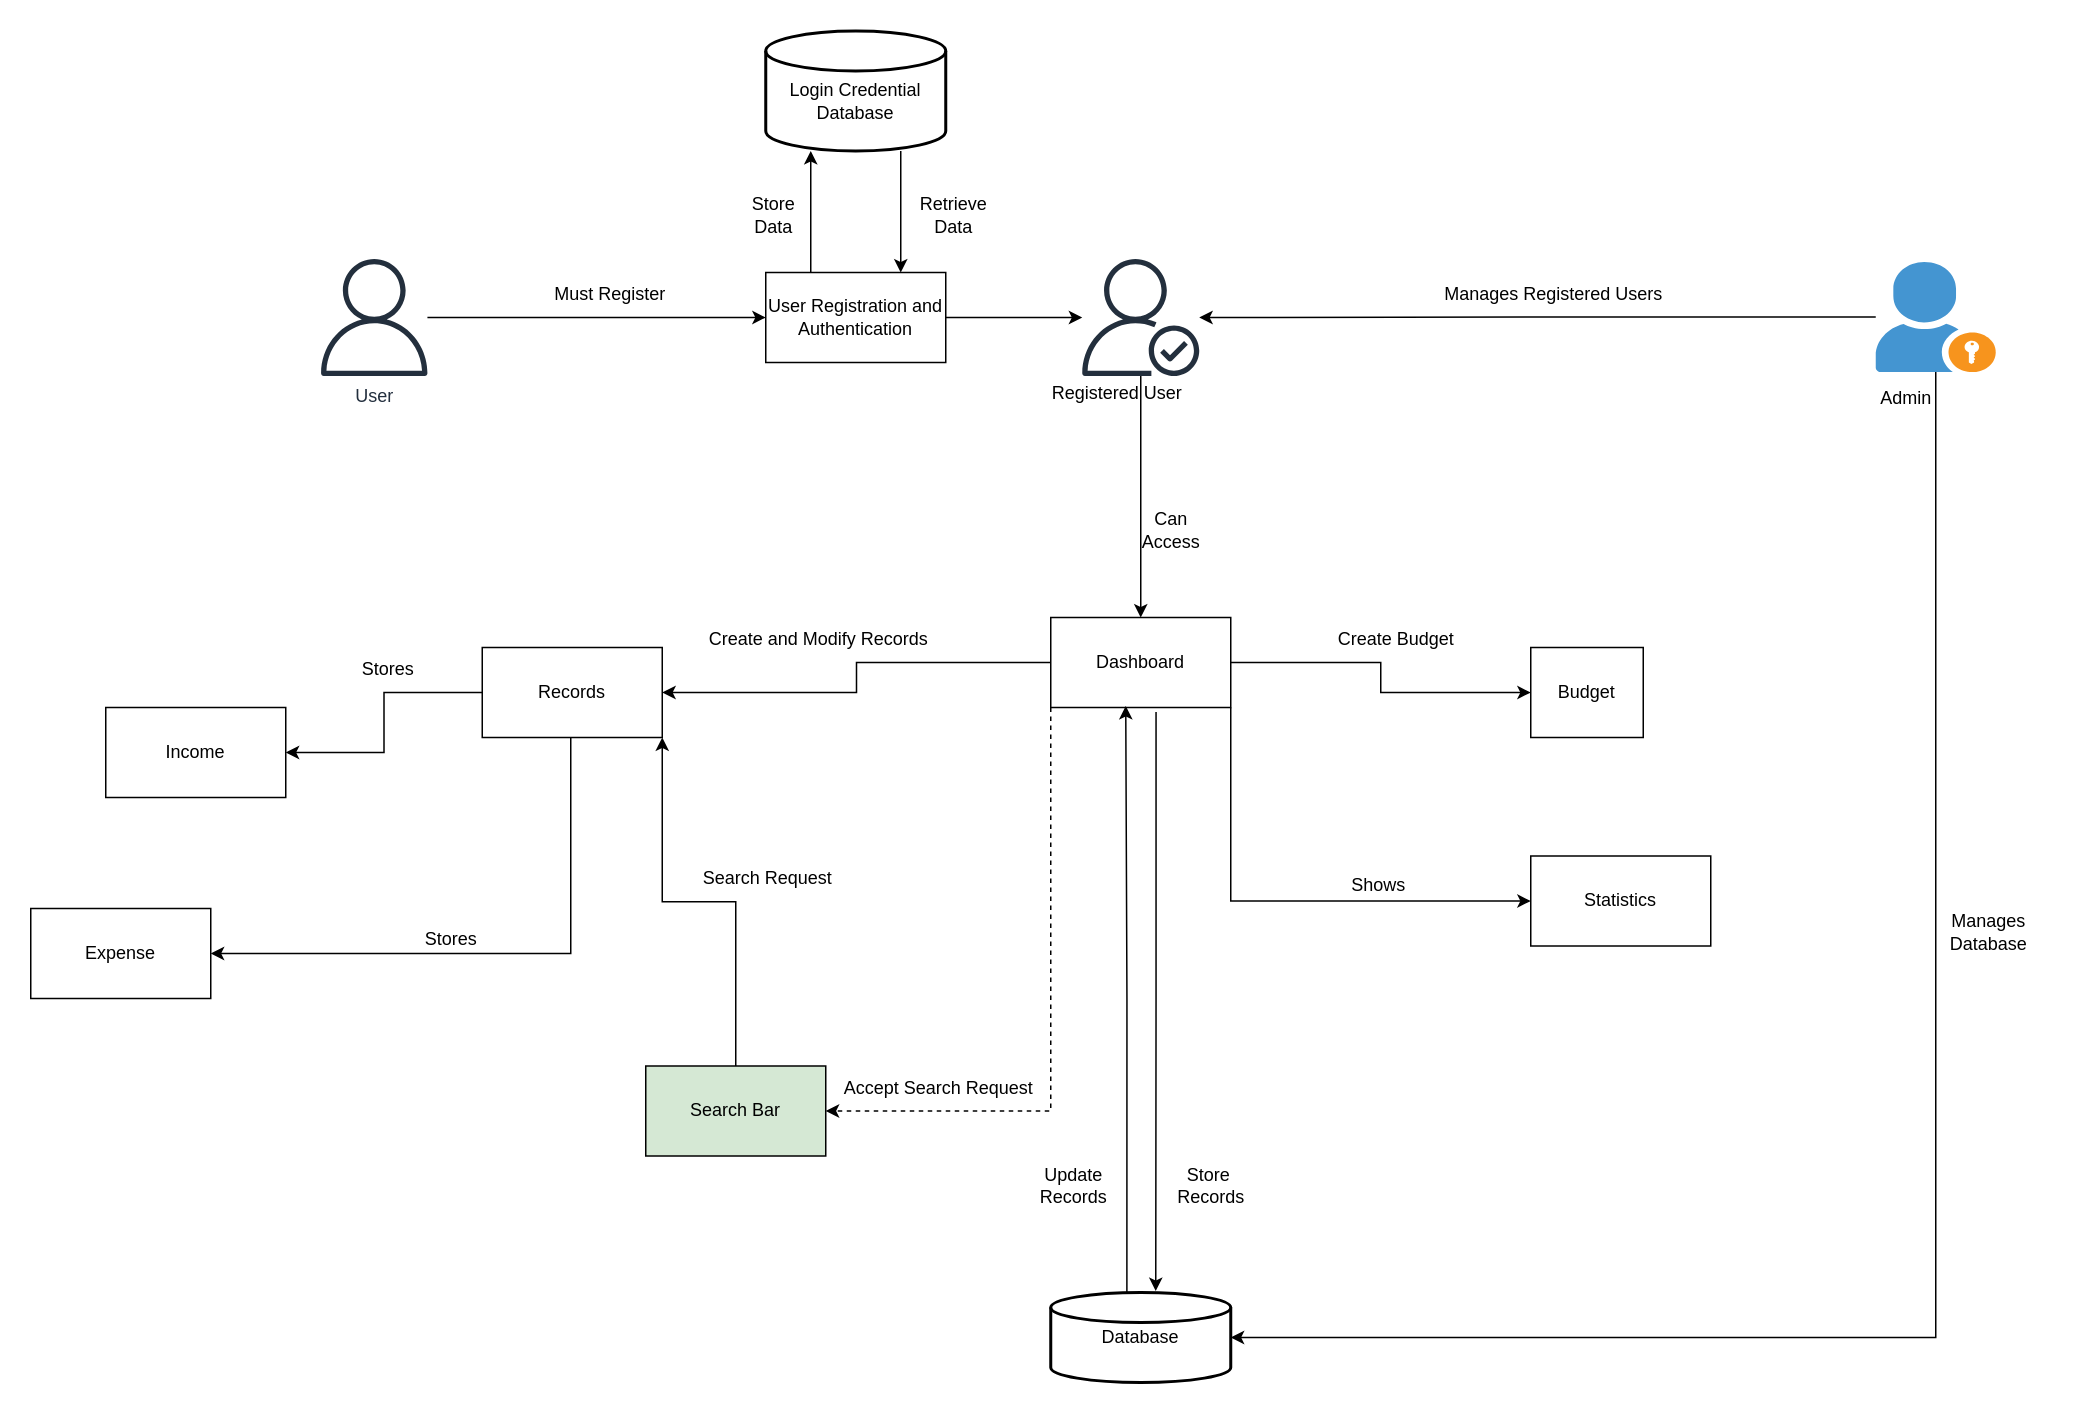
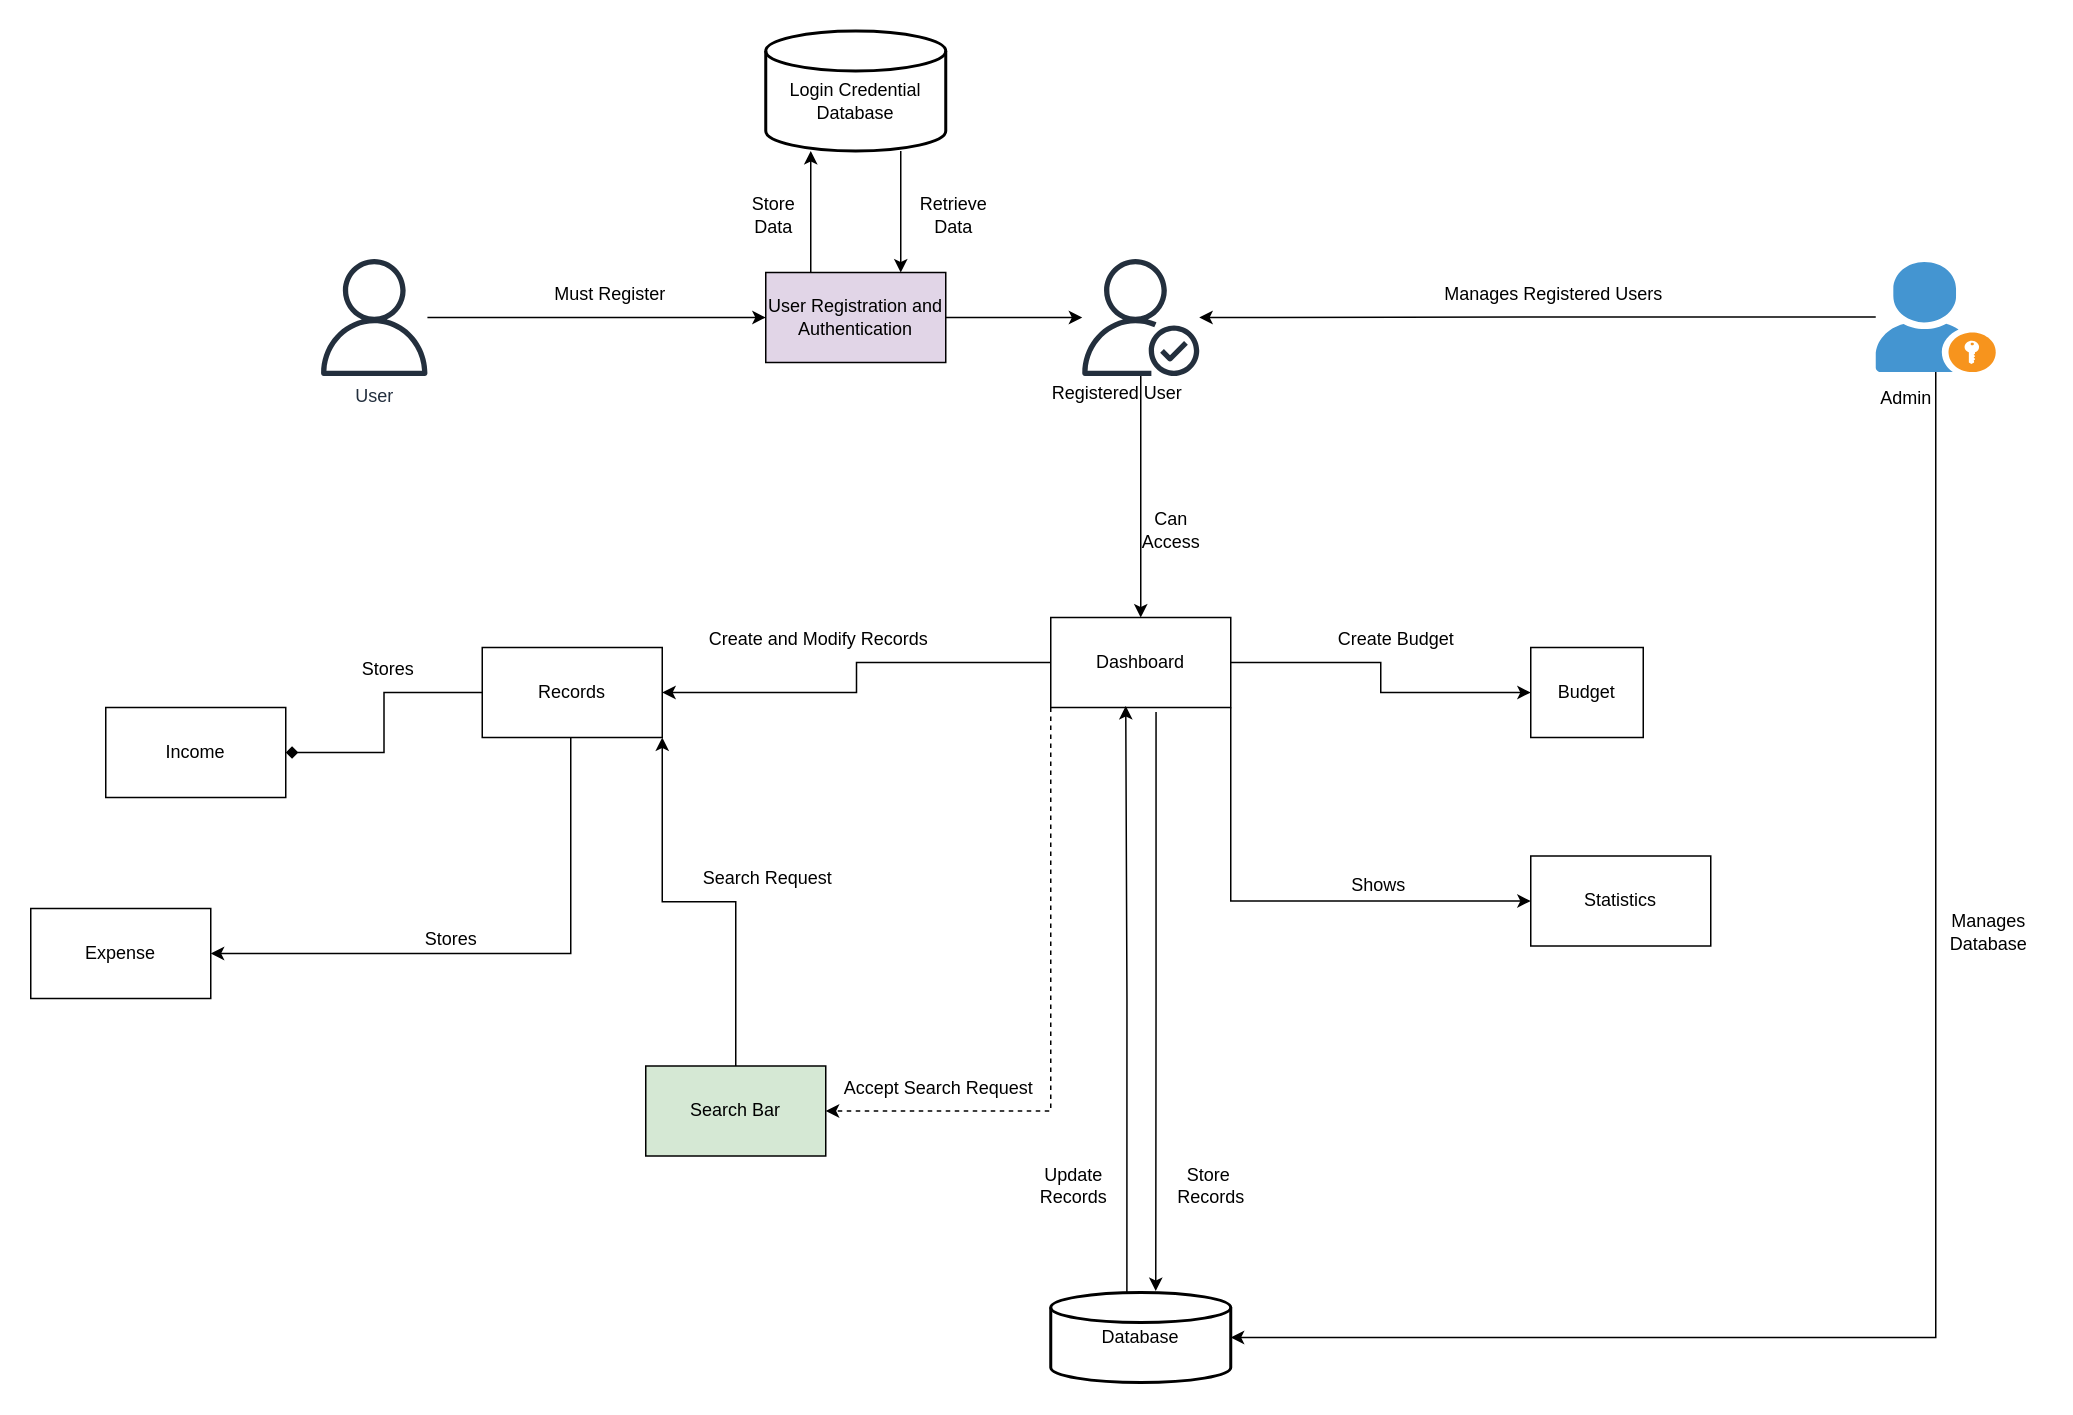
(856, 317) -> (856, 317)
(297, 752) -> (298, 752)
